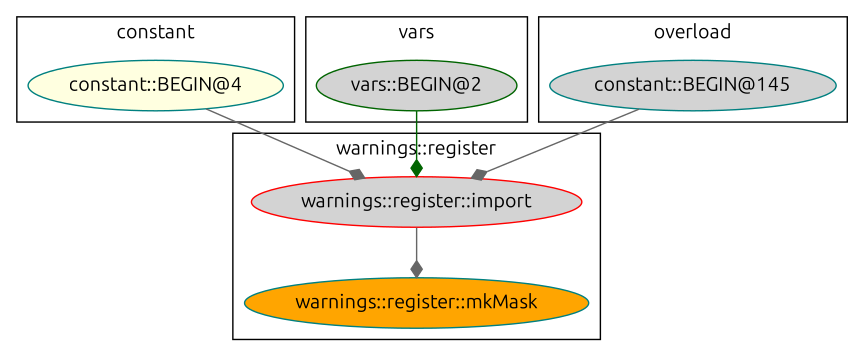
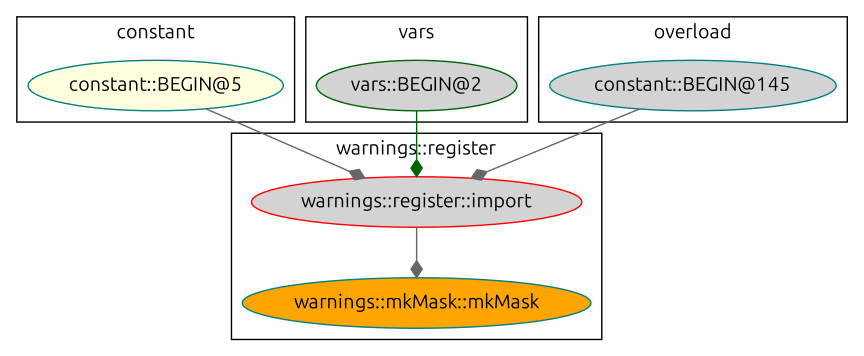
(156, 86) -> (156, 86)
(417, 303) -> (417, 303)
